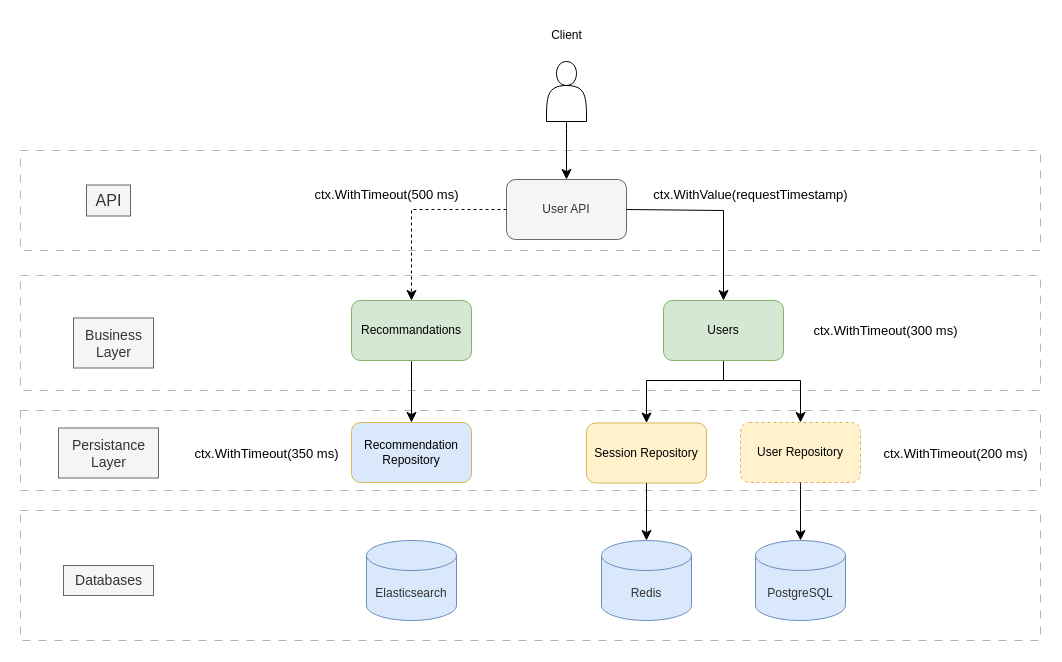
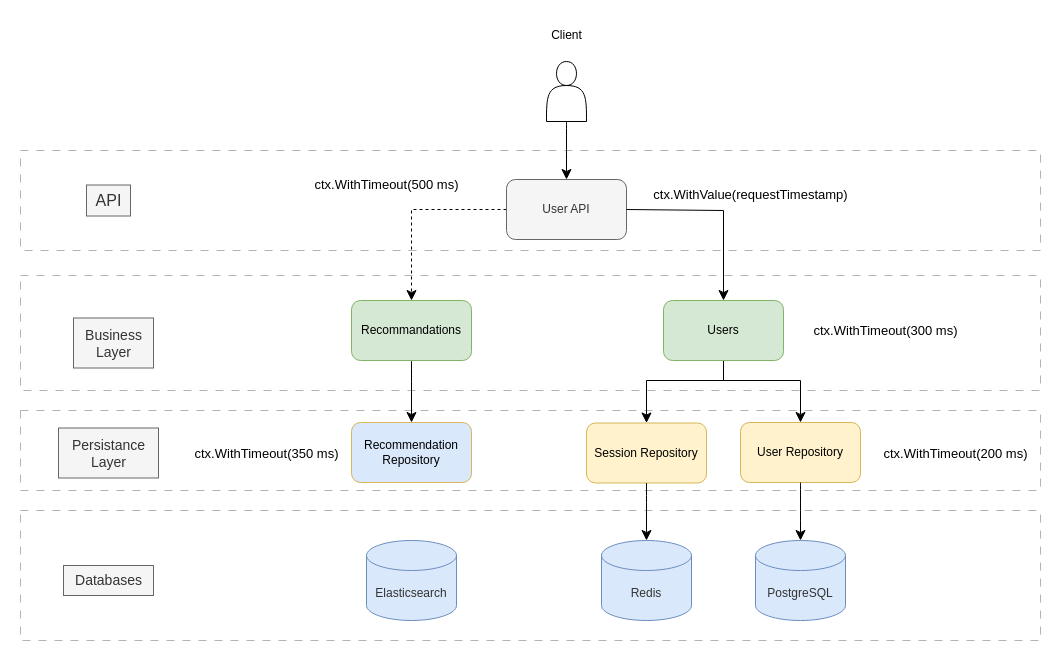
(387, 195) -> (387, 185)
(801, 453) -> (801, 453)
